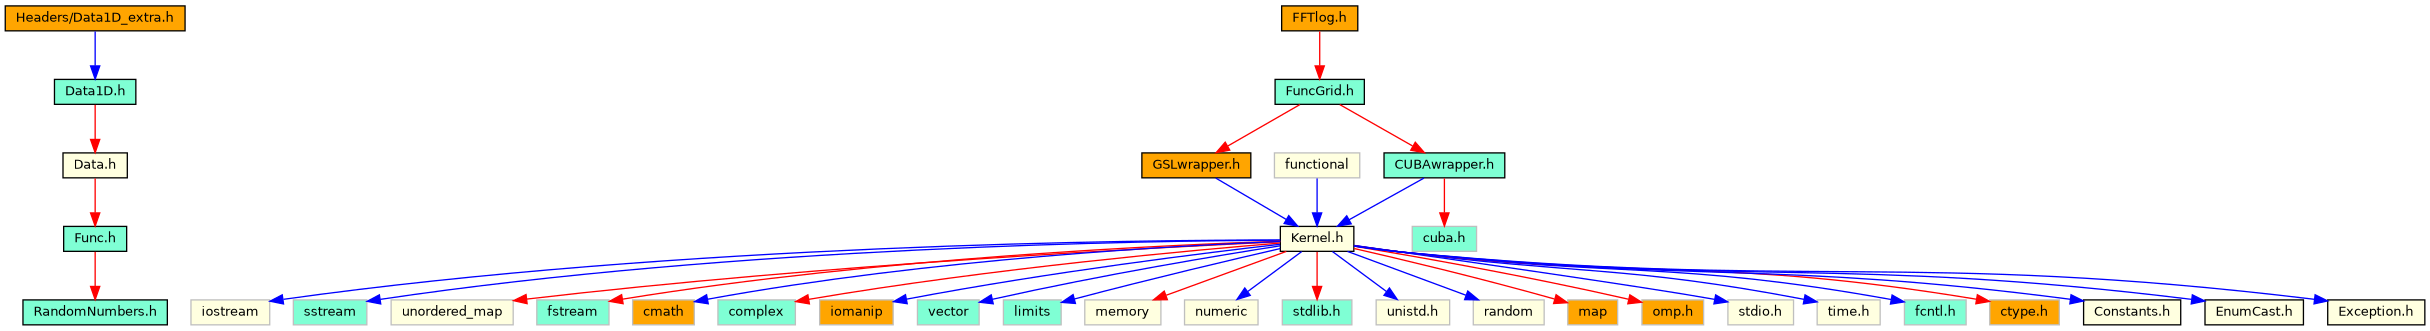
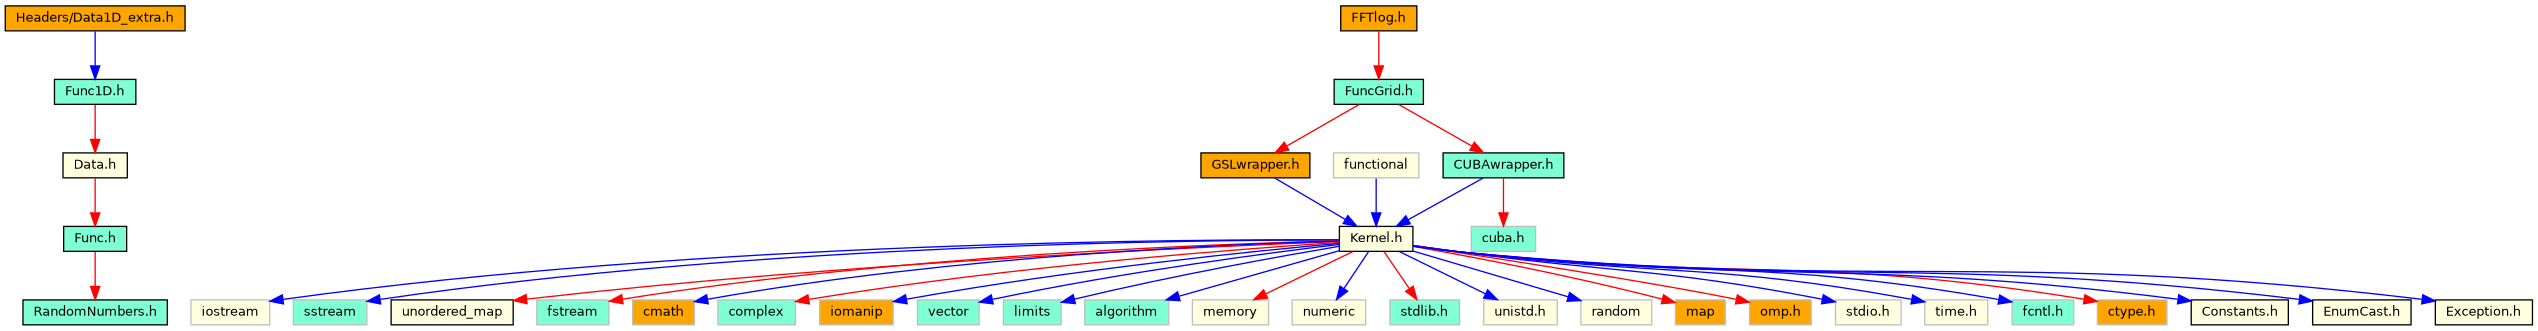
(95, 92) -> (95, 92)
(452, 312) -> (452, 312)
none -> (1127, 312)
